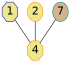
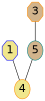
none -> (35, 12)
(35, 12) -> none
(60, 12) -> (35, 51)
(35, 51) -> (22, 89)
